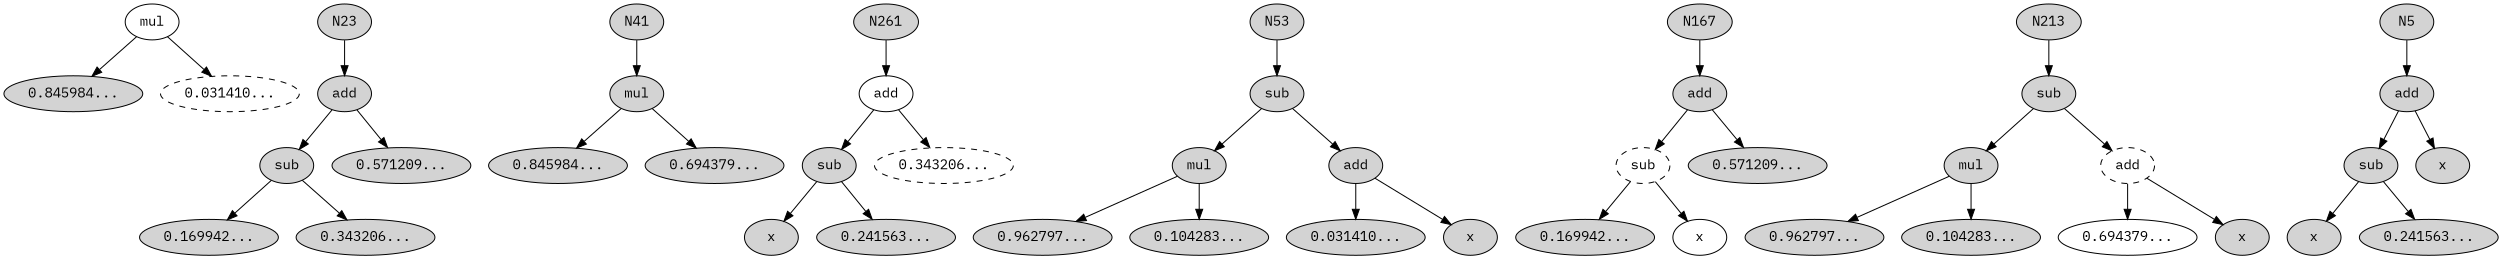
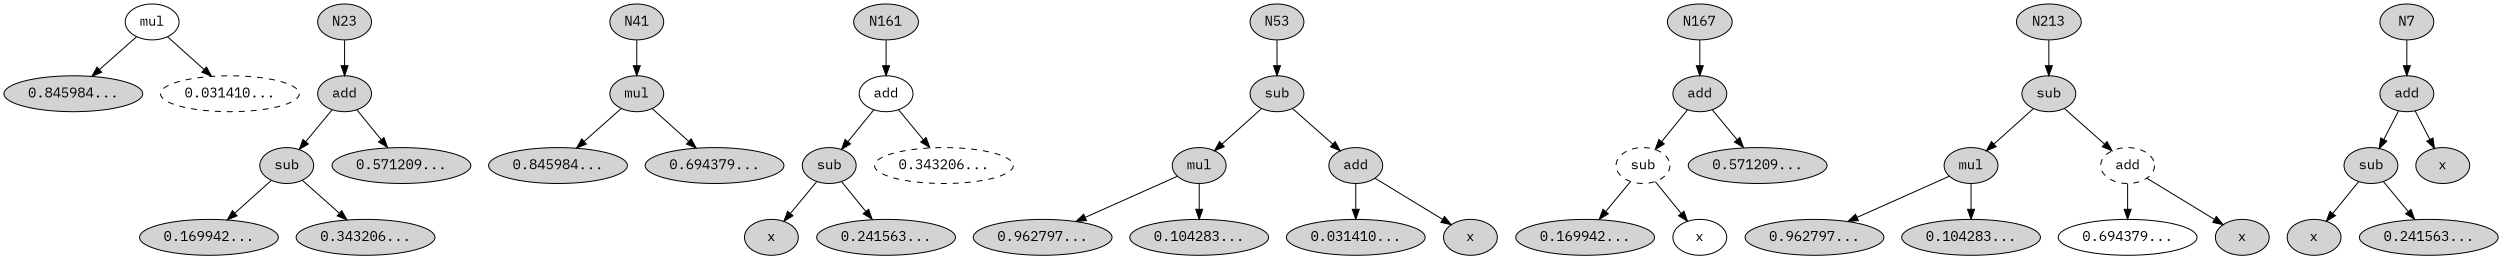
(886, 22) -> (886, 22)
(2407, 22) -> (2407, 22)
